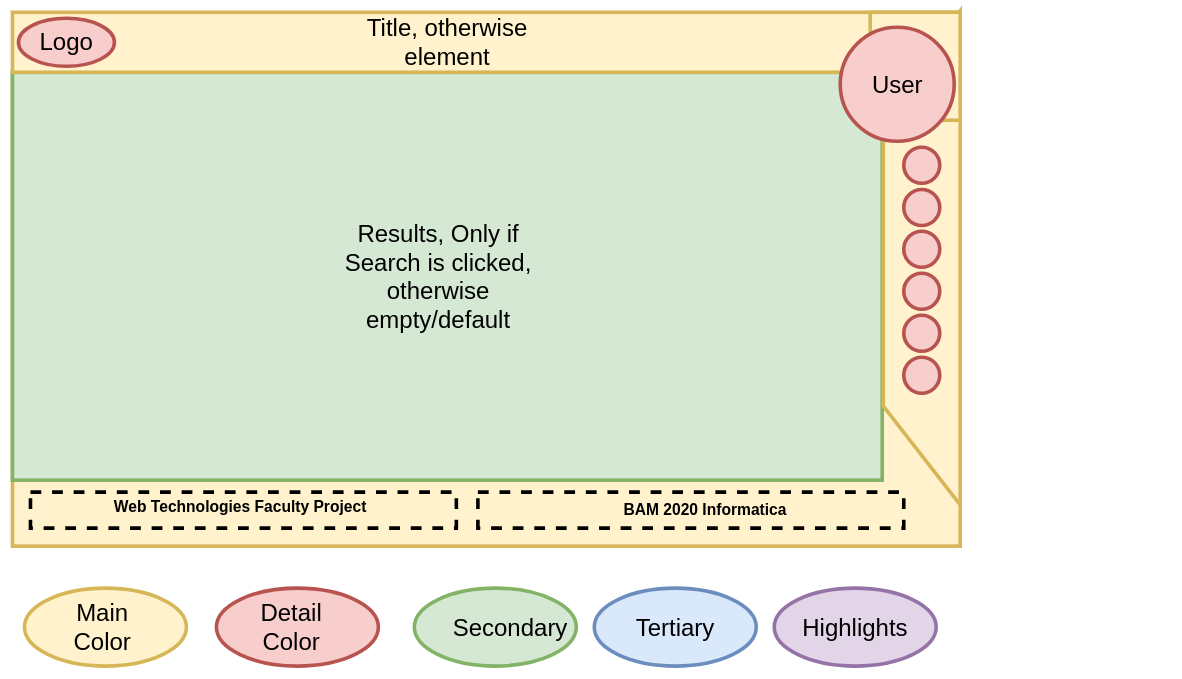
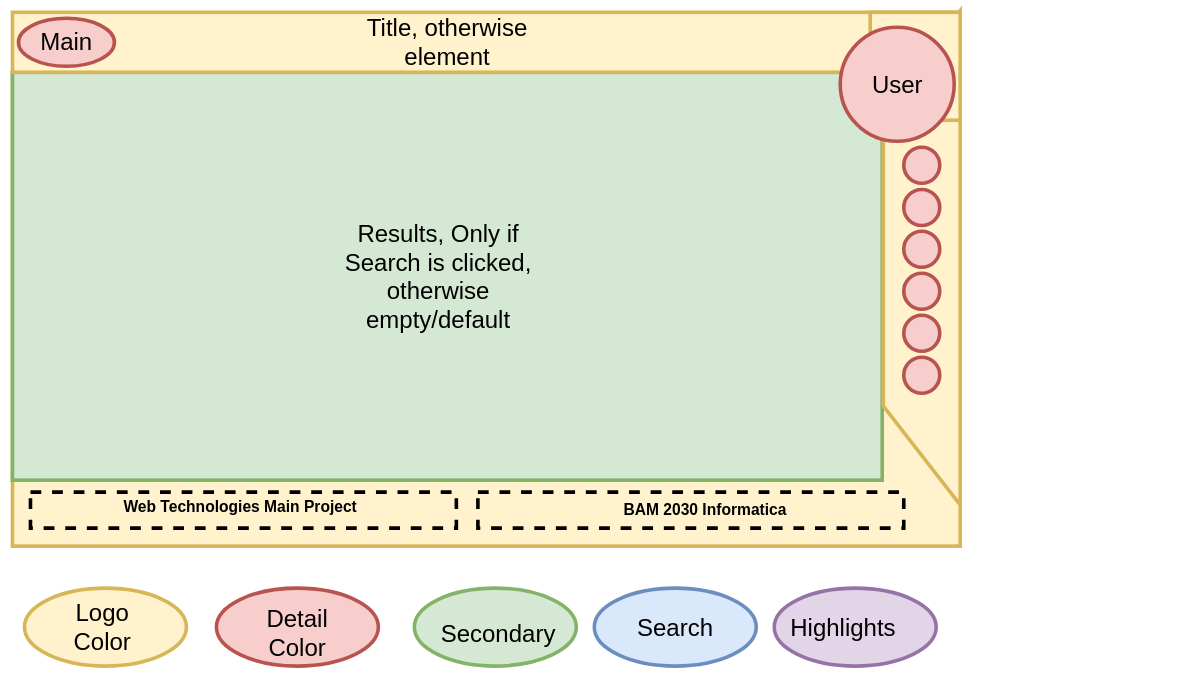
(66, 42) -> (66, 42)
(240, 507) -> (240, 507)
(705, 510) -> (705, 510)
(102, 627) -> (102, 627)
(291, 627) -> (297, 633)
(510, 627) -> (498, 633)
(675, 627) -> (675, 627)
(855, 627) -> (843, 627)
